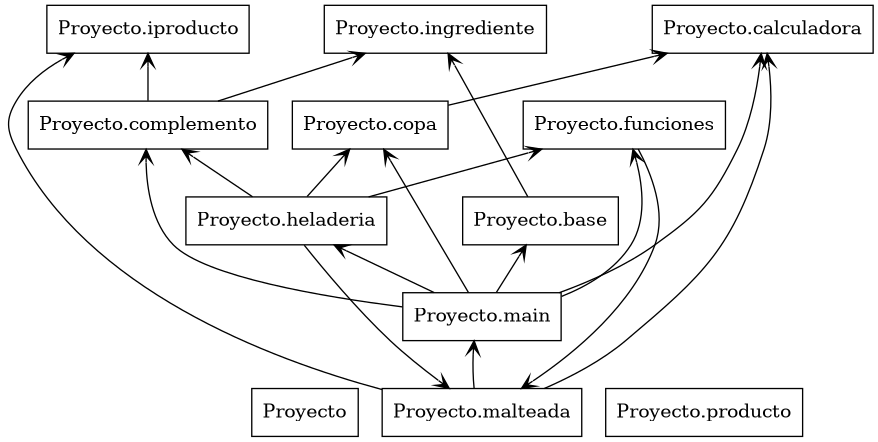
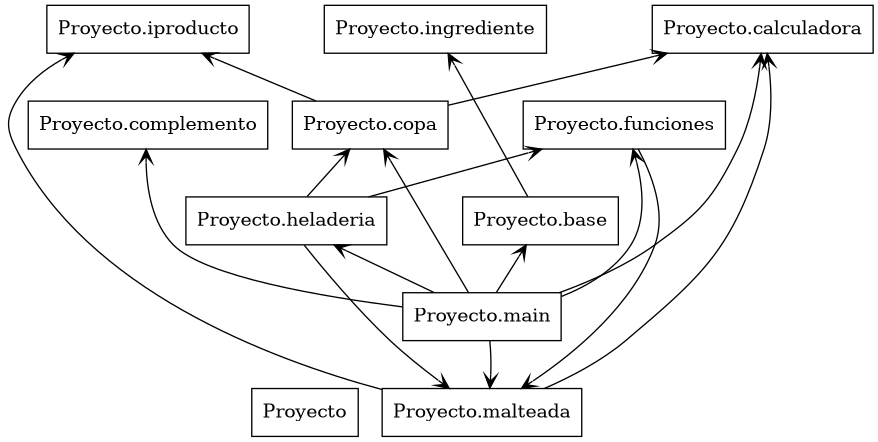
(285, 79) -> none
(148, 84) -> (265, 80)
(223, 177) -> none
(473, 371) -> (491, 358)
(704, 412) -> none
